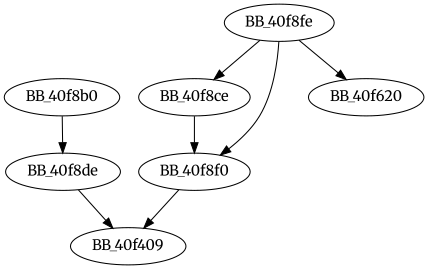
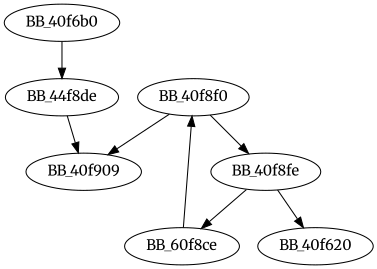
(62, 97) -> (62, 23)
(194, 97) -> (182, 246)
(267, 101) -> (226, 131)
(63, 172) -> (62, 97)
(128, 246) -> (84, 172)
